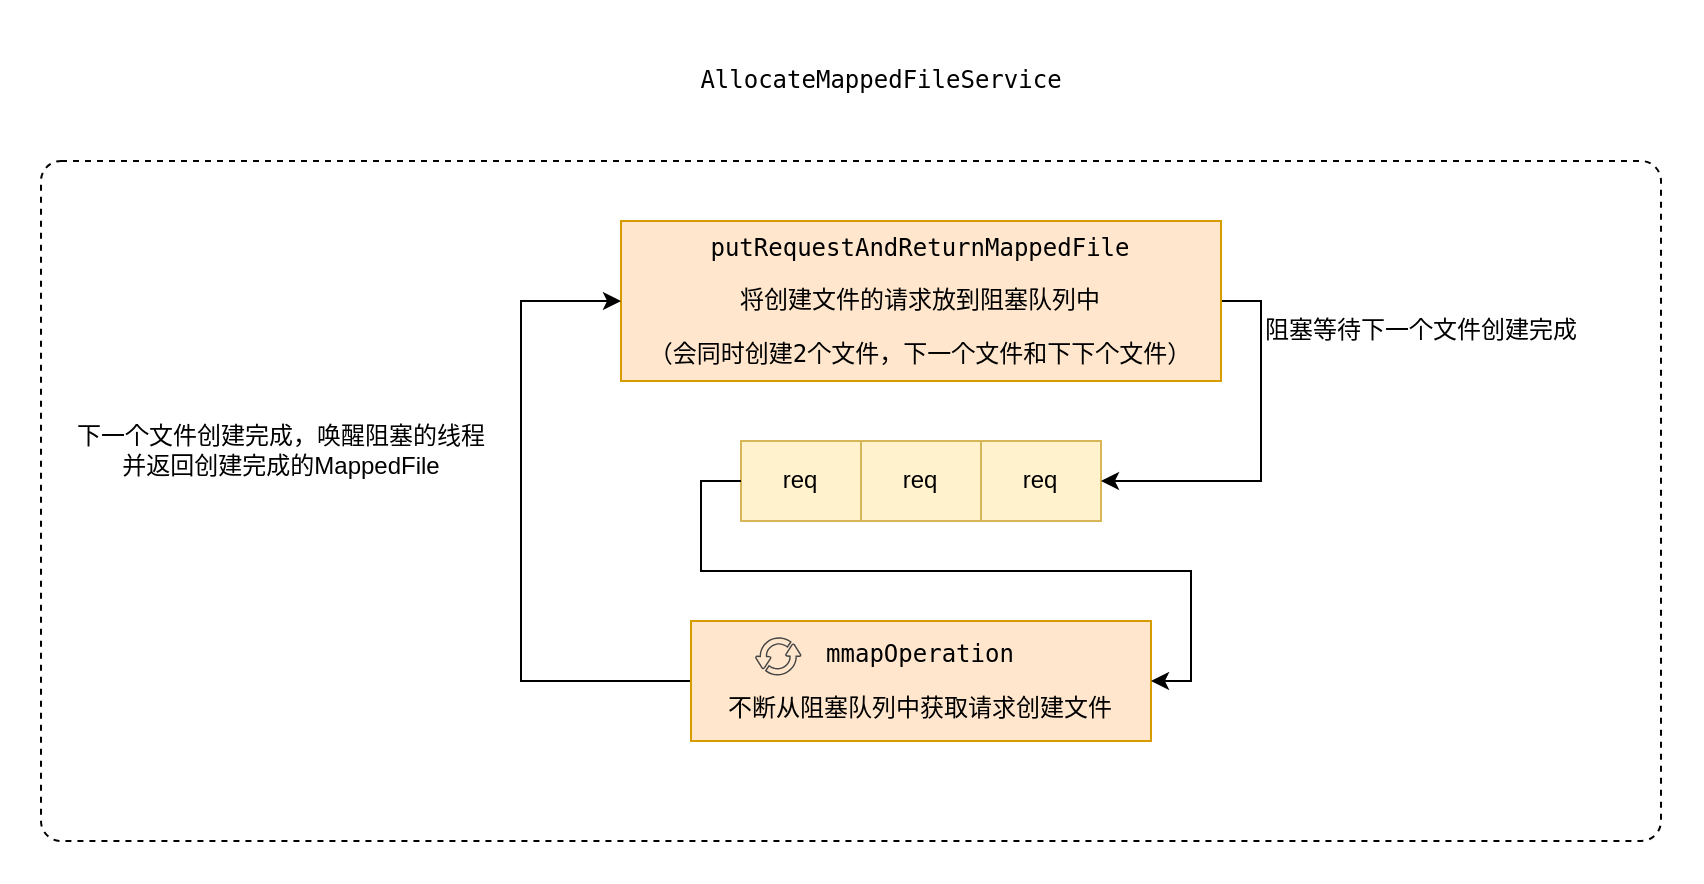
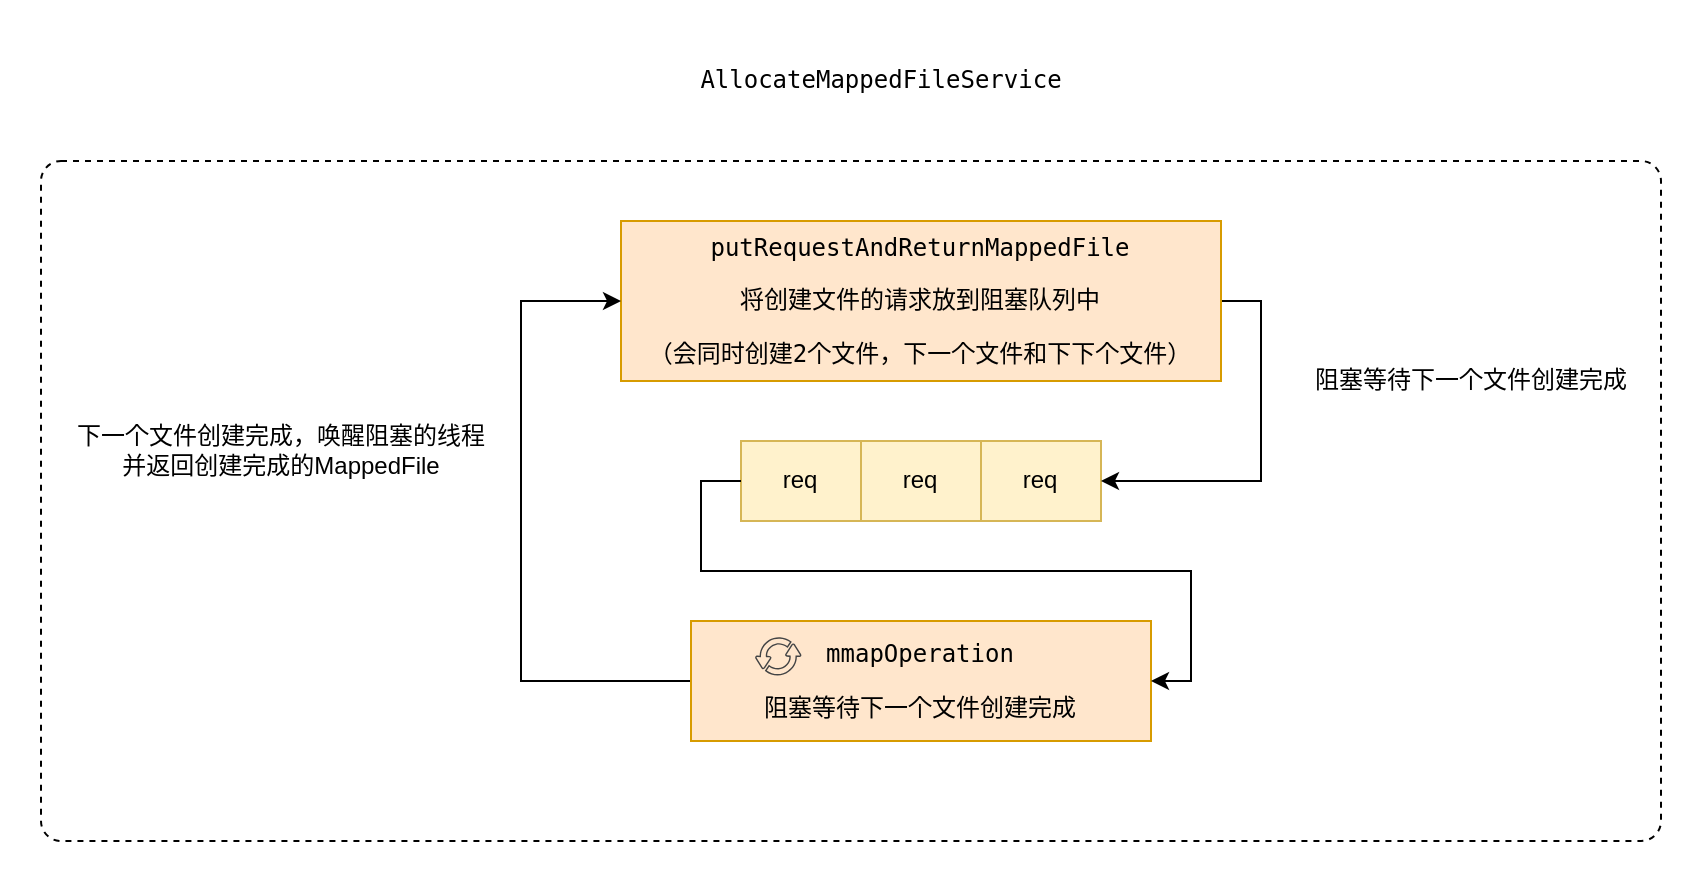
(1421, 331) -> (1471, 381)
(921, 681) -> (921, 681)
